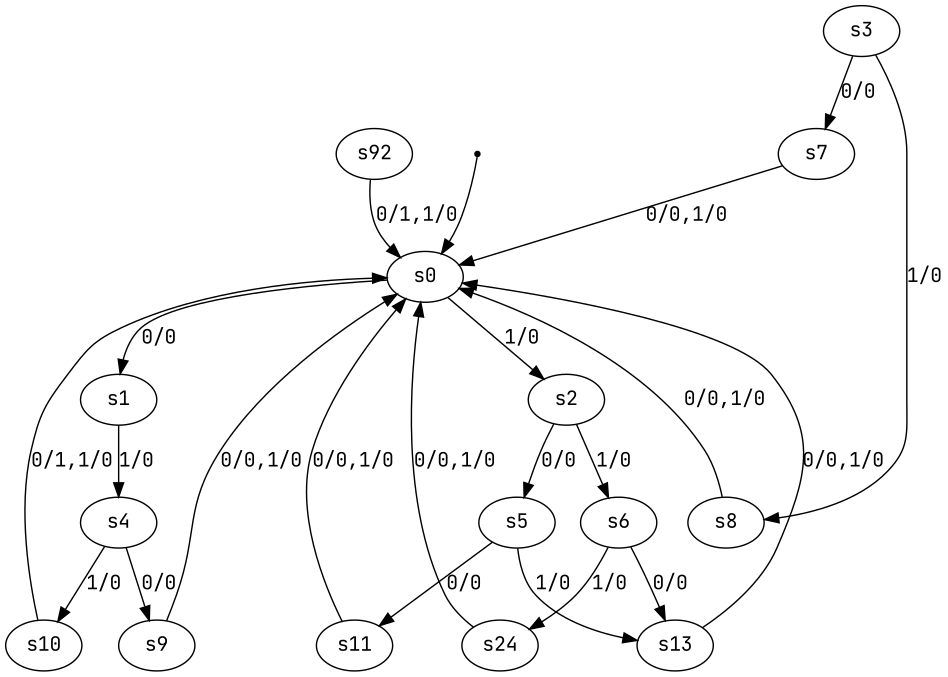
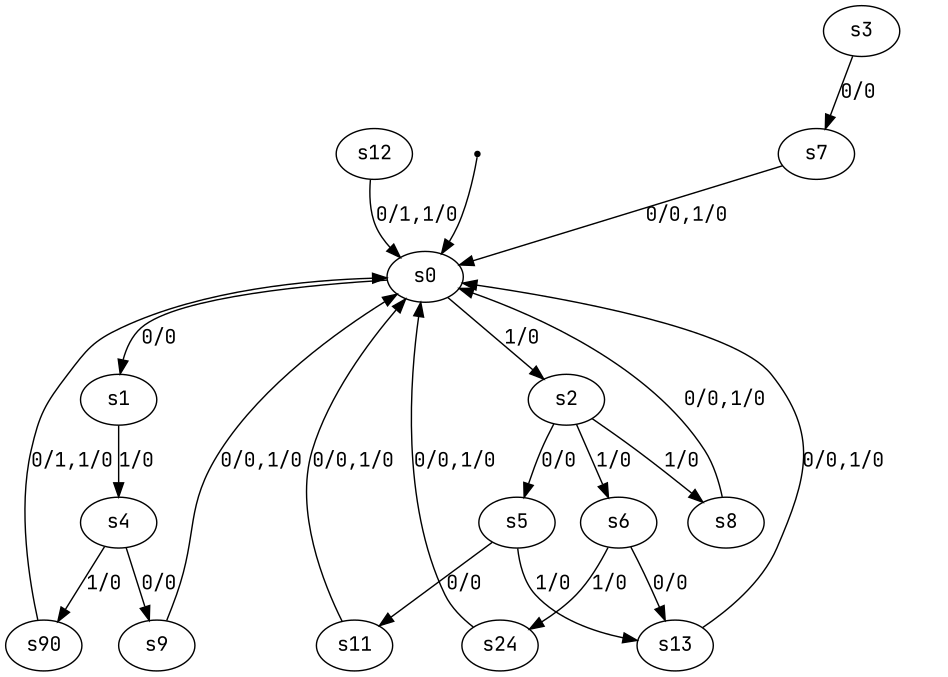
(374, 154) -> (374, 154)
(907, 323) -> (643, 455)
(44, 646) -> (44, 646)
